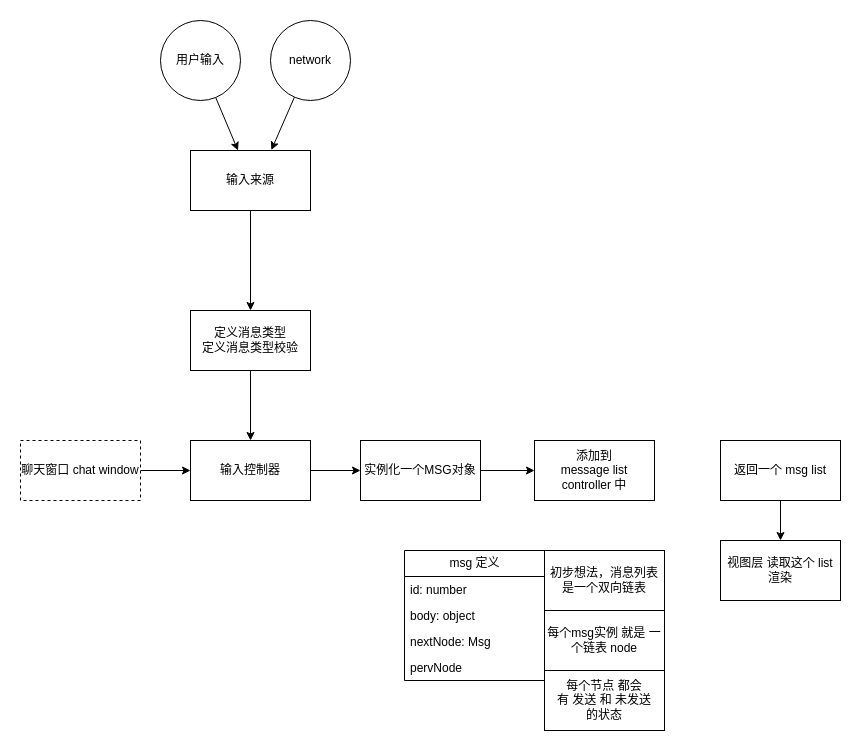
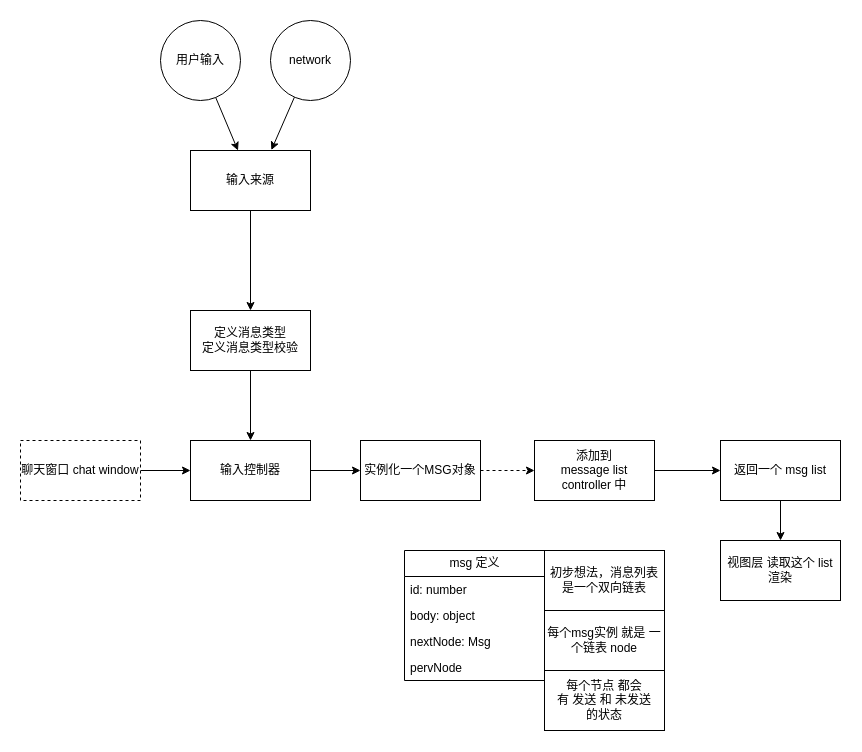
(505, 471) -> (505, 471)
none -> (684, 471)
